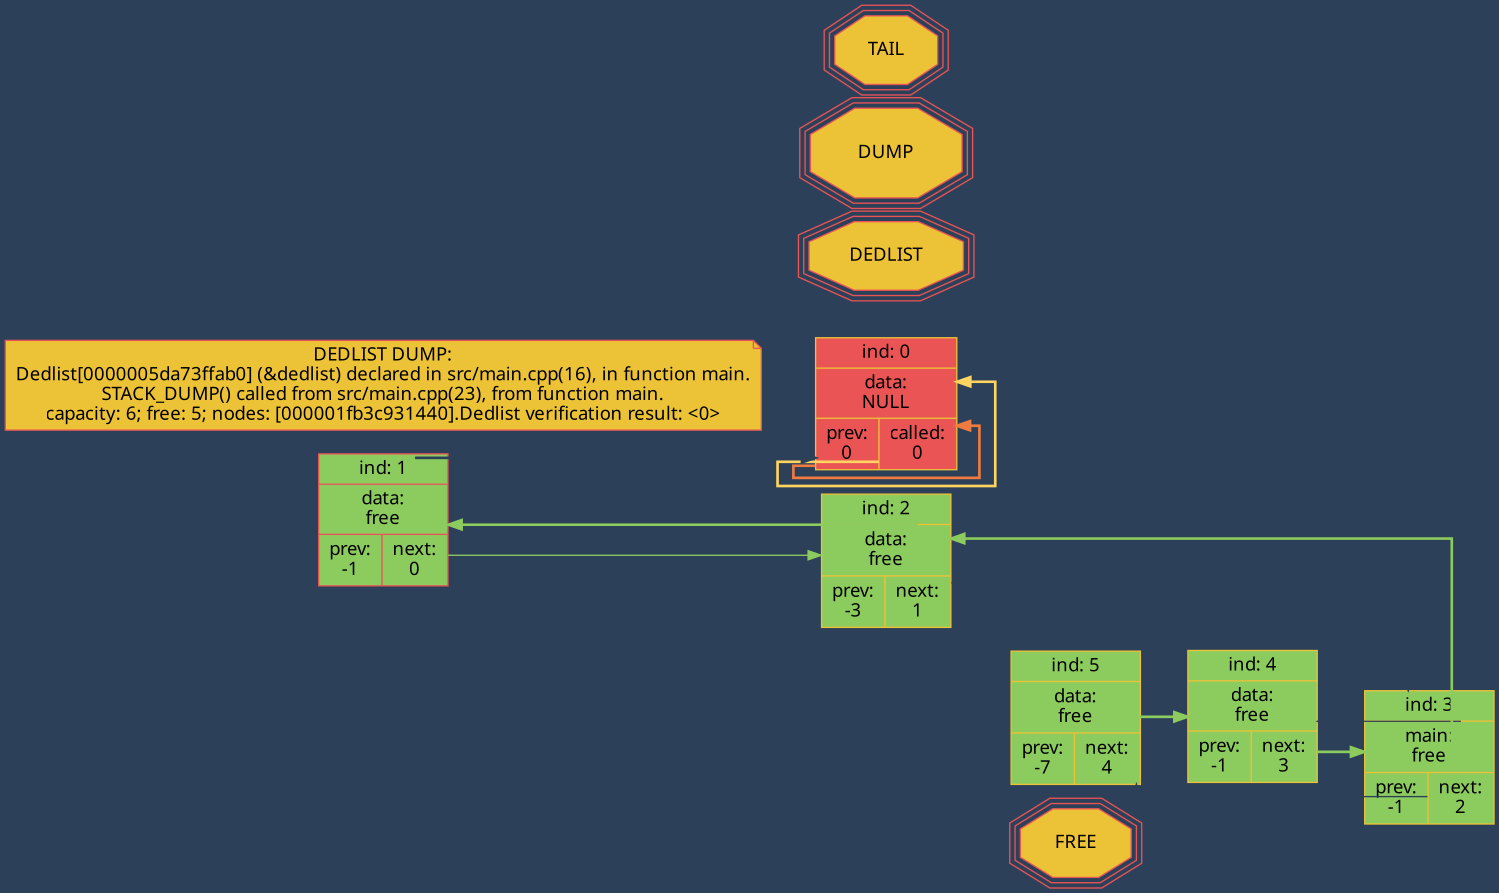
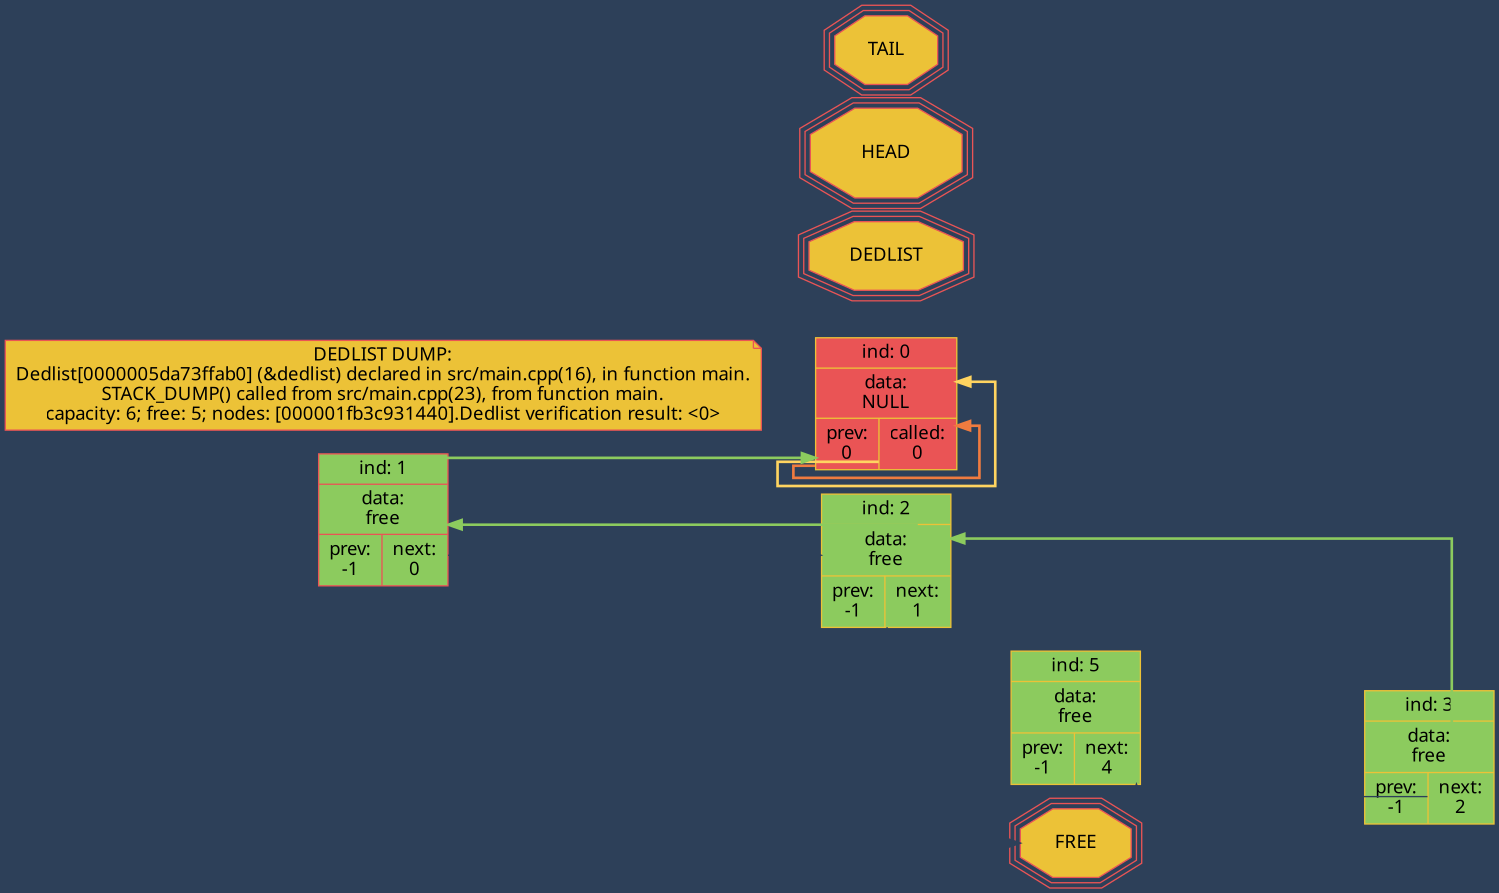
(886, 153) -> (886, 153)
(609, 458) -> (609, 458)
(628, 555) -> (628, 555)
(1227, 583) -> (887, 795)
(853, 611) -> (853, 611)
(1253, 716) -> none
(1429, 736) -> (1429, 736)
(1043, 768) -> (1043, 768)
